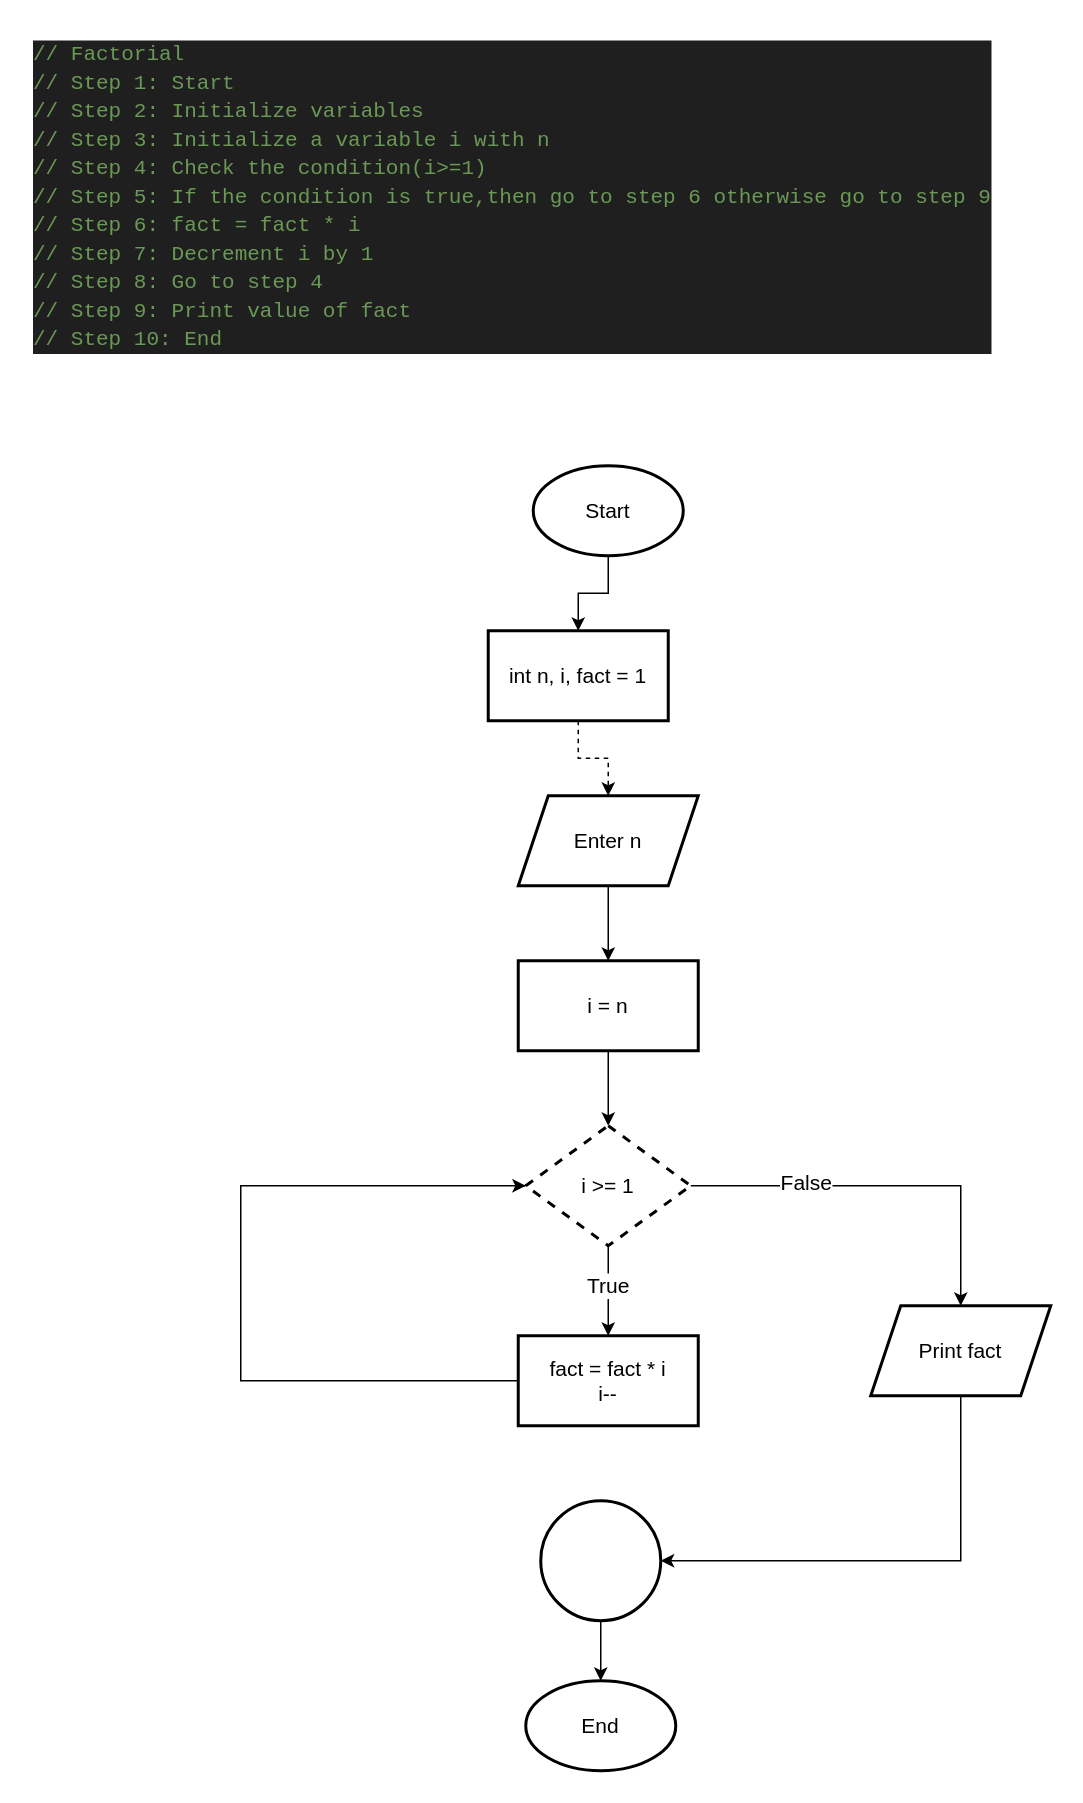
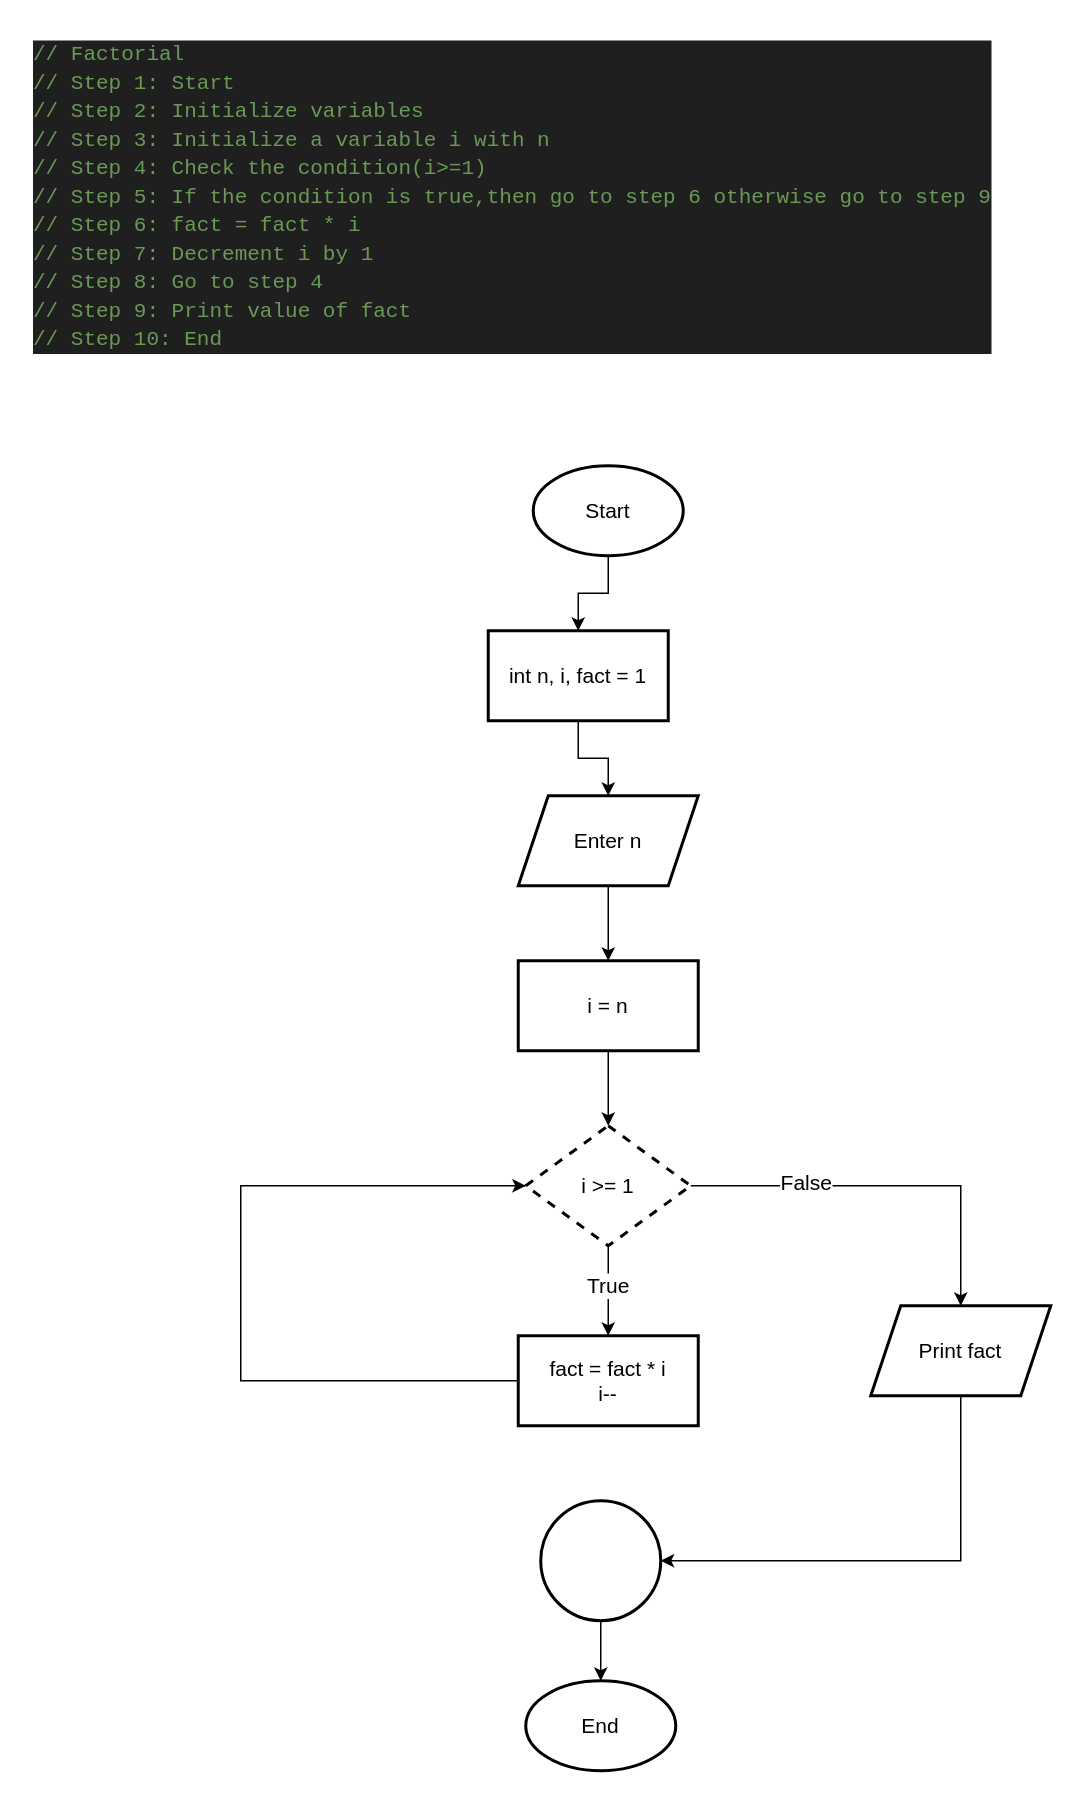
(587, 758) -> (587, 758)
